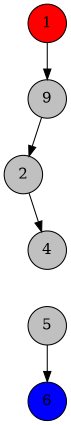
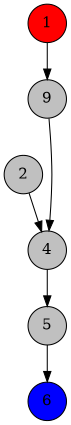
(37, 132) -> (52, 169)
none -> (47, 283)
